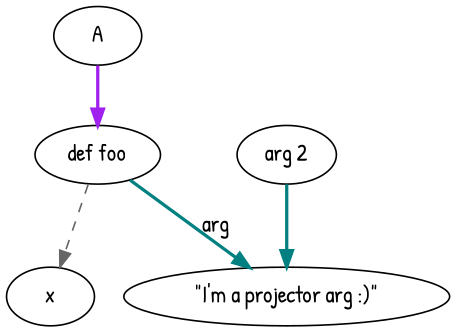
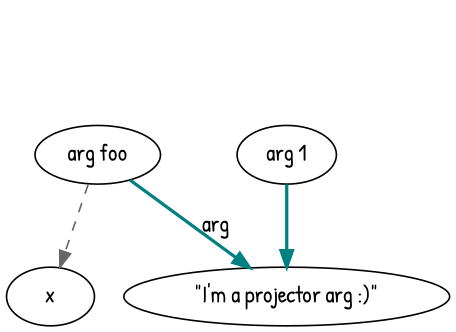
(98, 36) -> none
(98, 155) -> (98, 155)
(287, 155) -> (287, 155)
